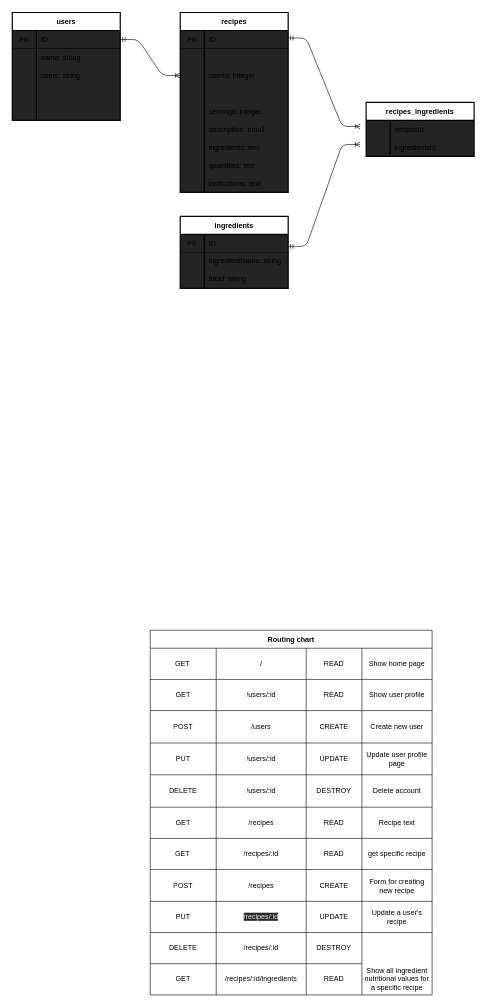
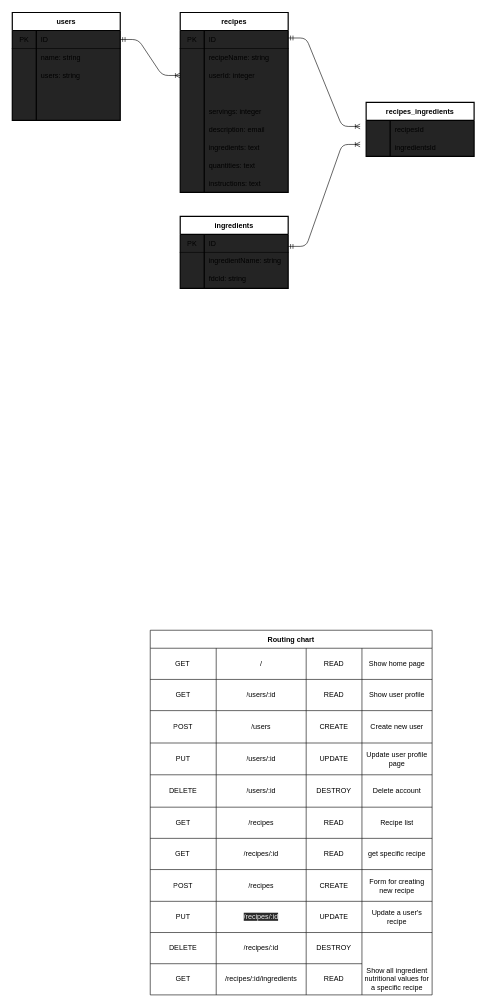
none -> (246, 57)
(397, 823) -> (397, 823)
